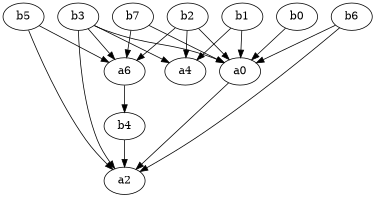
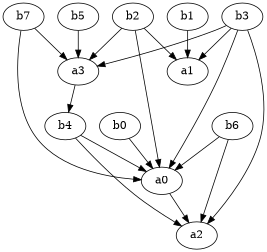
(241, 40) -> (110, 152)
(125, 71) -> (78, 71)
(185, 71) -> (188, 71)
(62, 101) -> none
